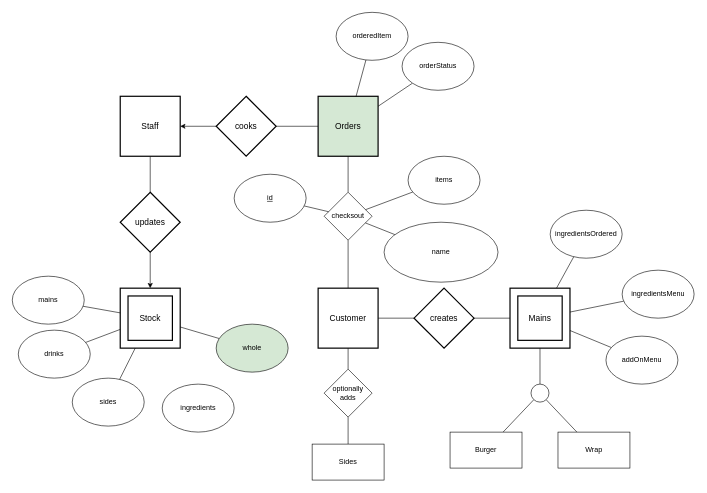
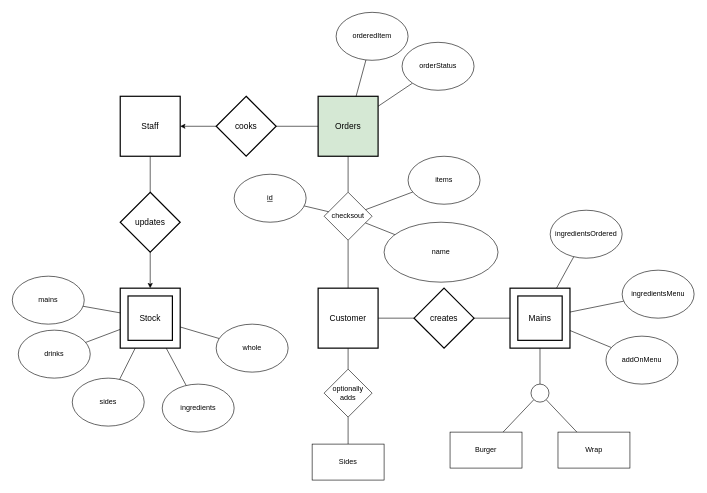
(252, 348) -> (252, 348)
none -> (176, 367)
